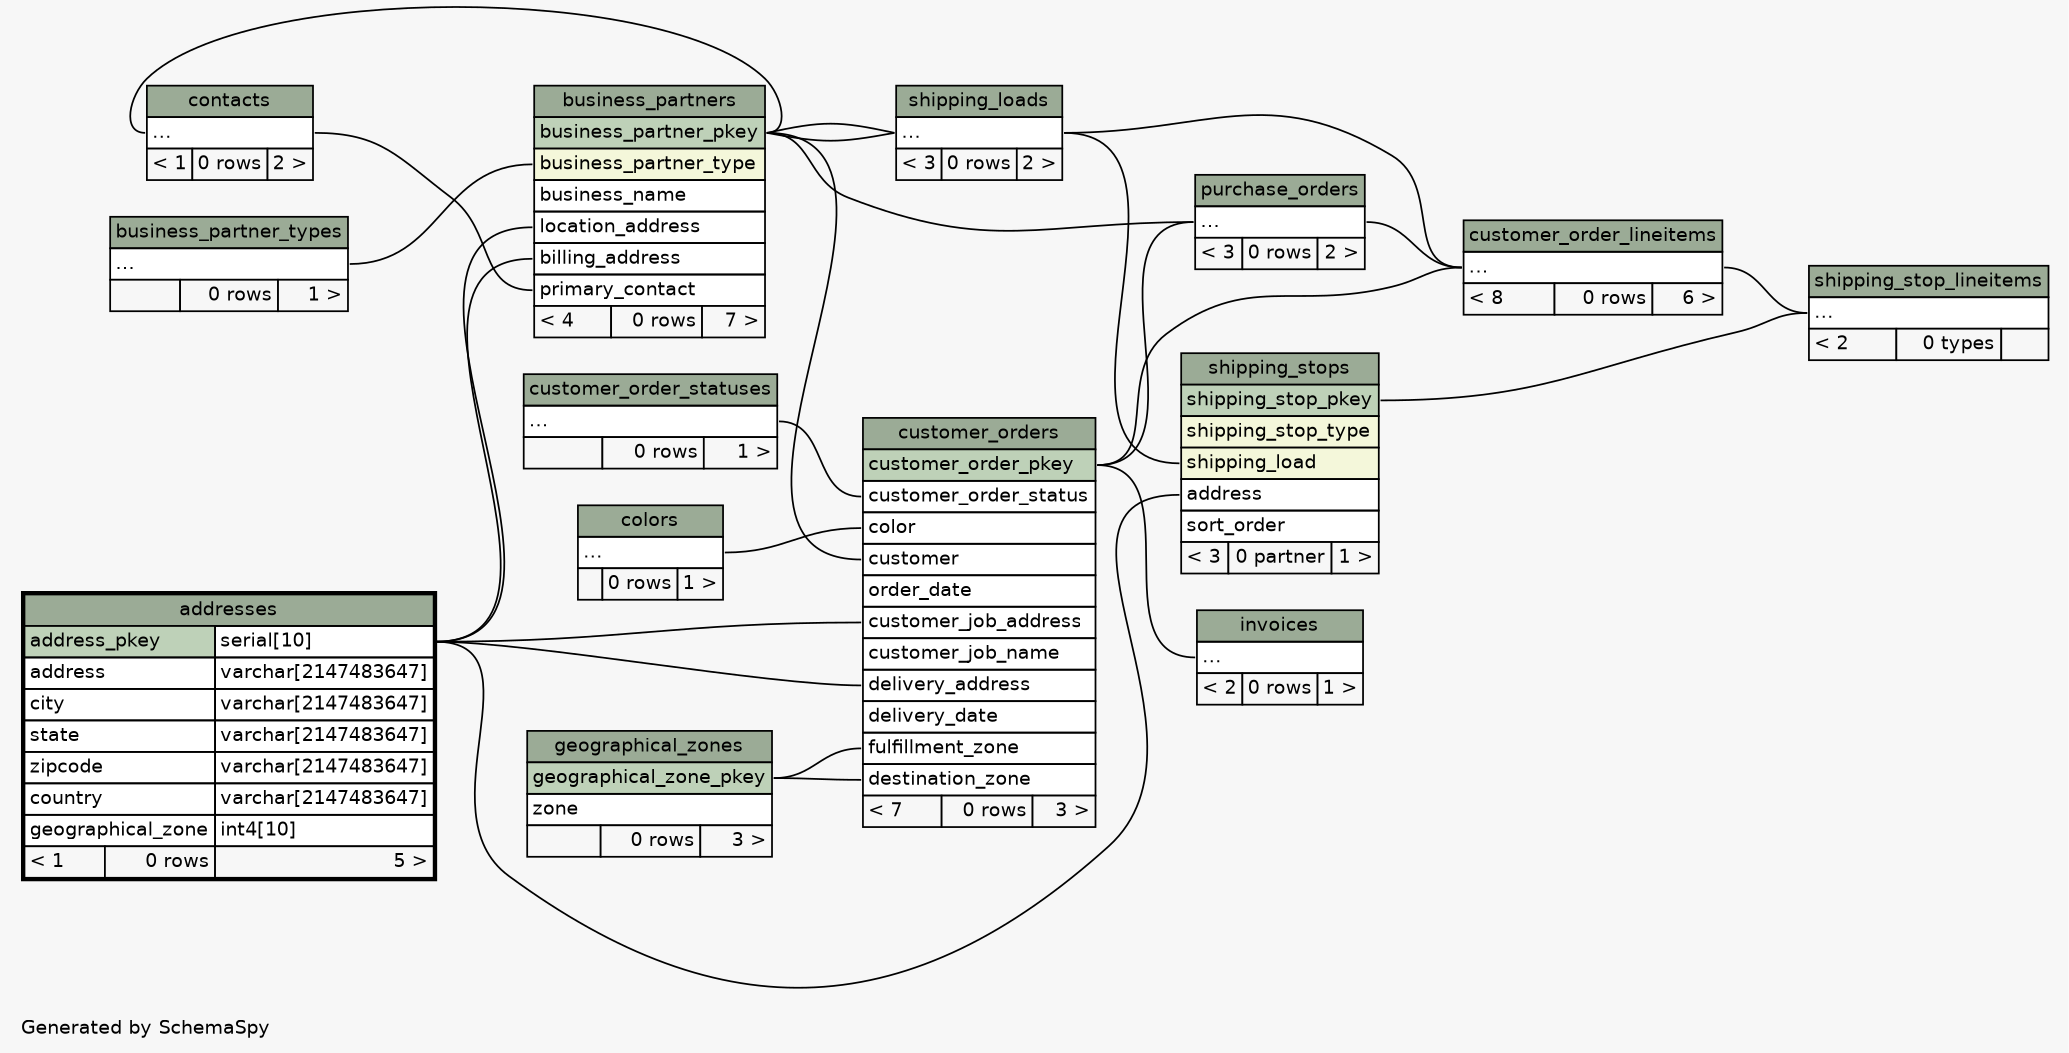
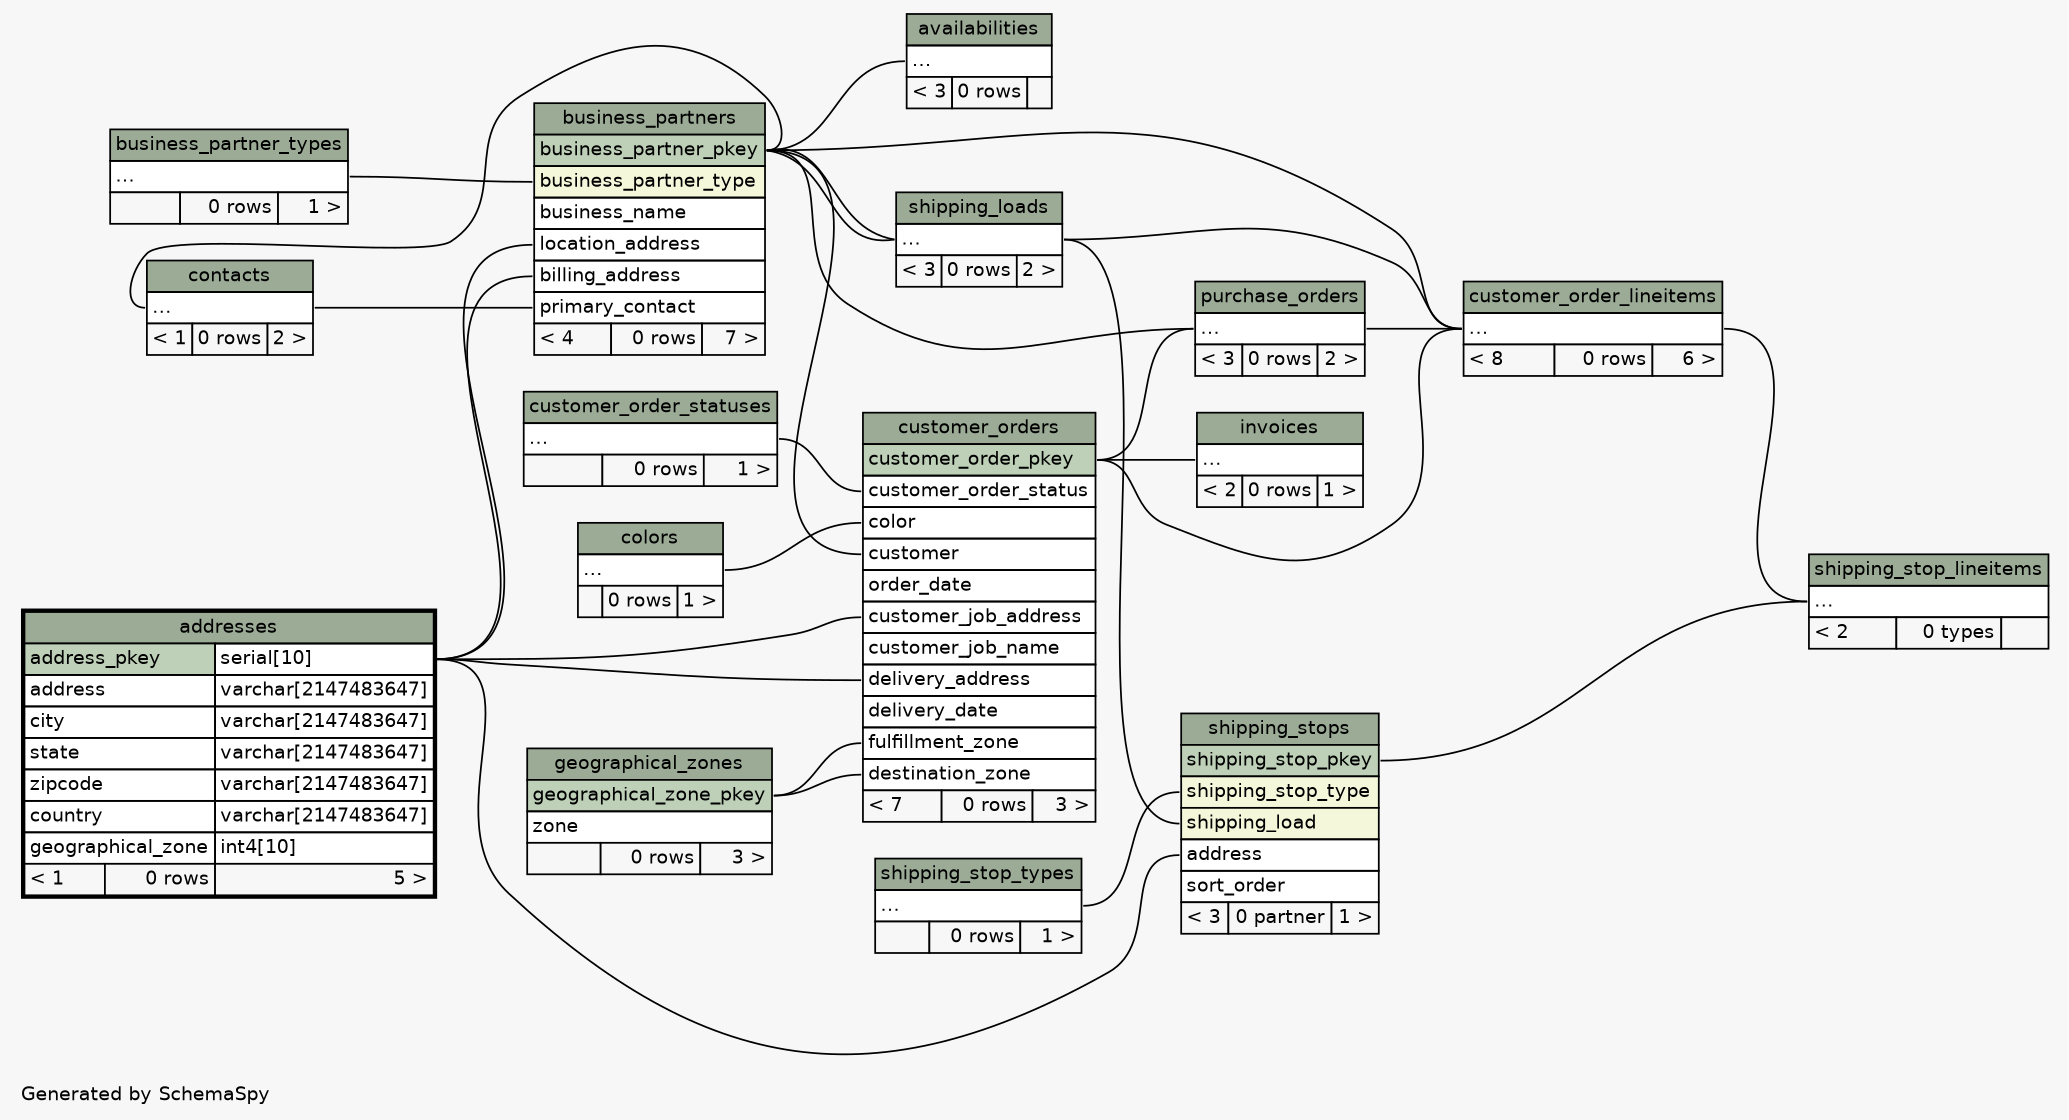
none -> (978, 61)
none -> (1154, 136)
none -> (978, 906)
